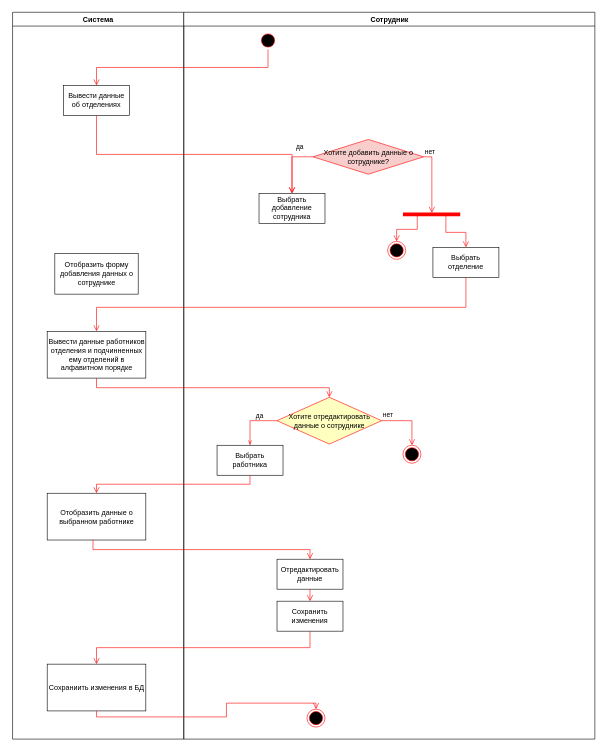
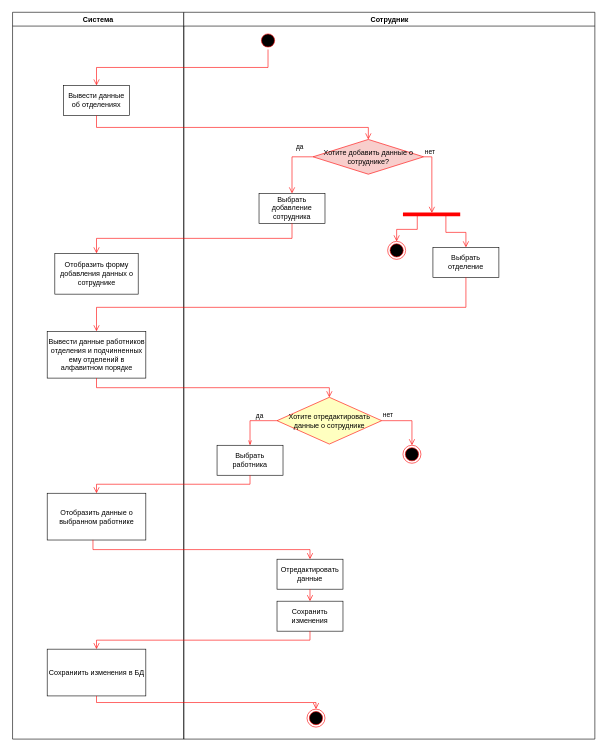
(180, 155) -> (236, 128)
none -> (190, 239)
(96, 688) -> (96, 673)
